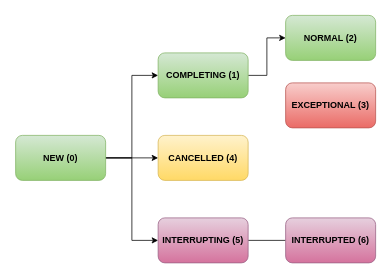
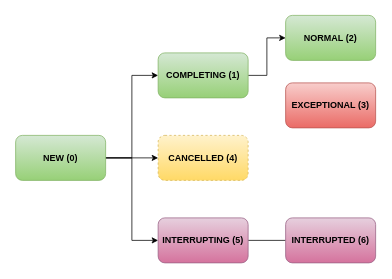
(203, 158) -> (203, 158)
